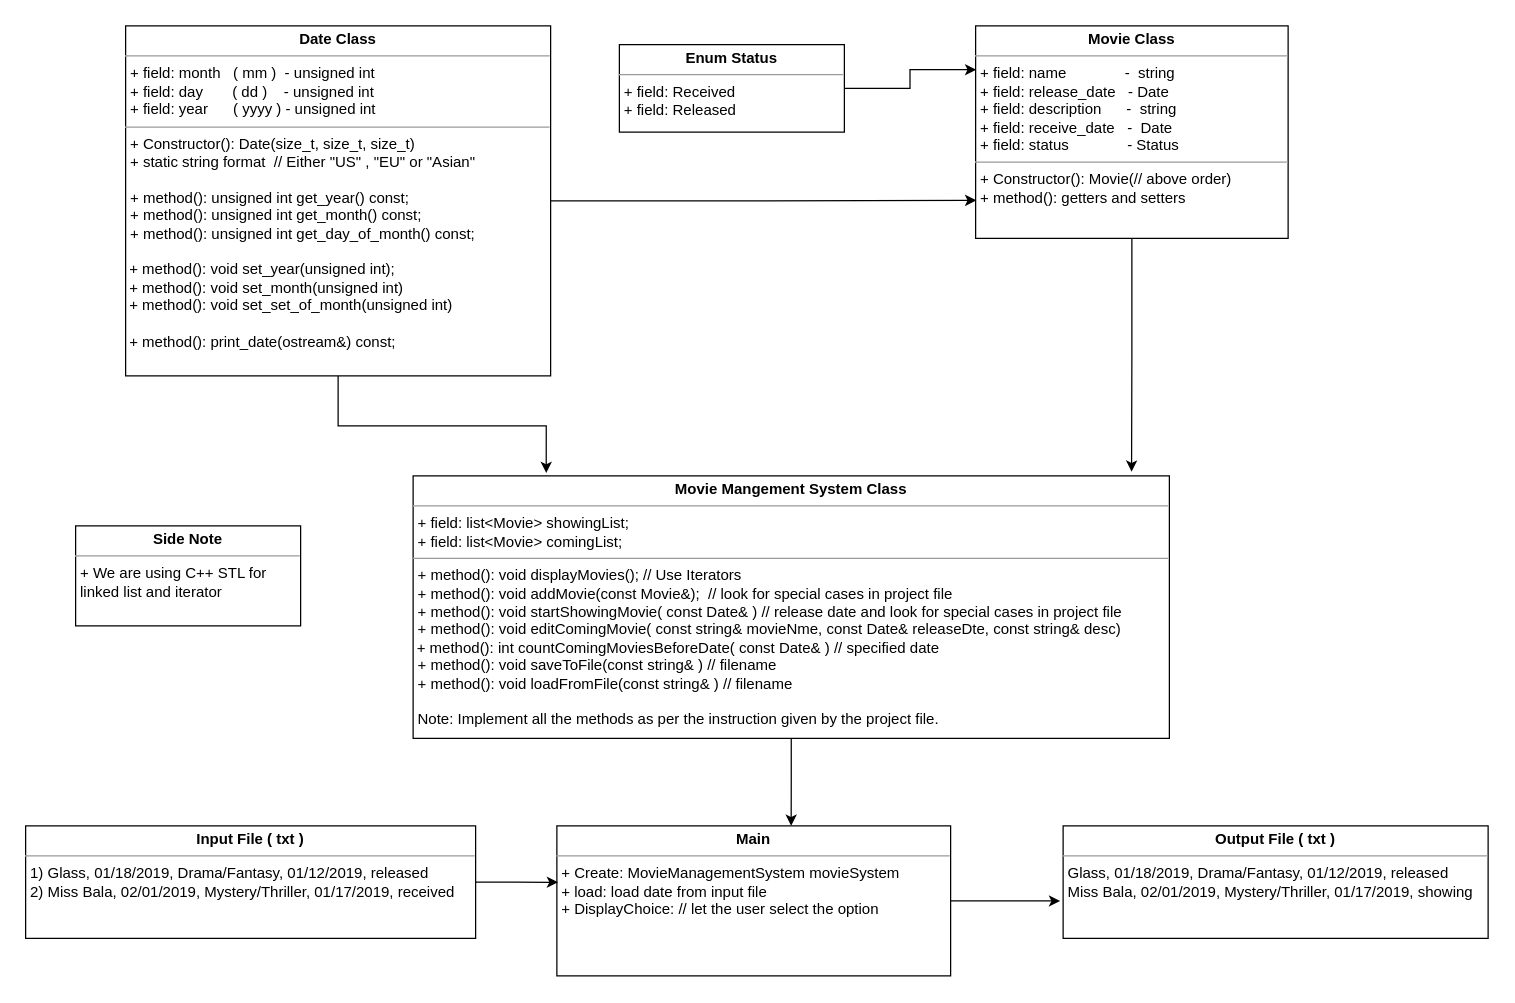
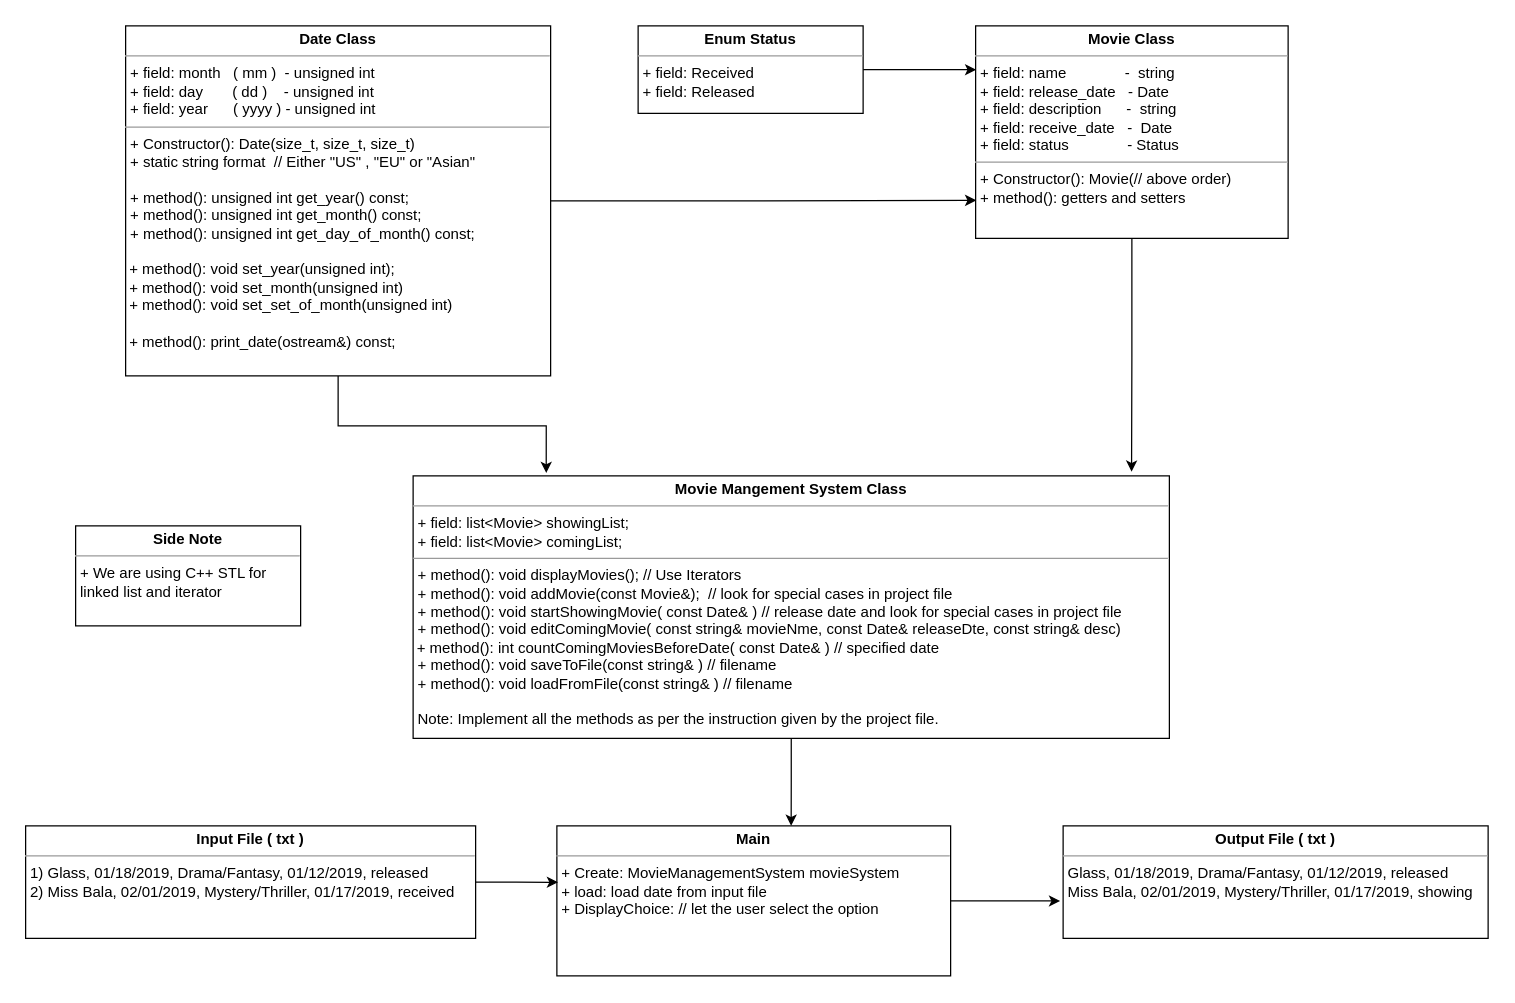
(732, 88) -> (751, 69)
